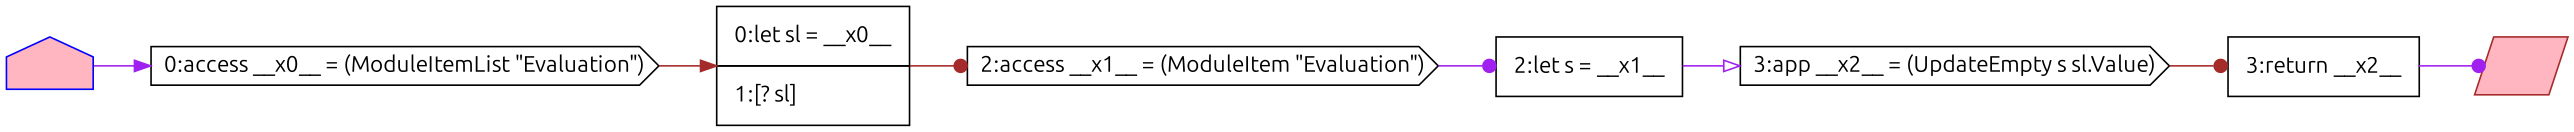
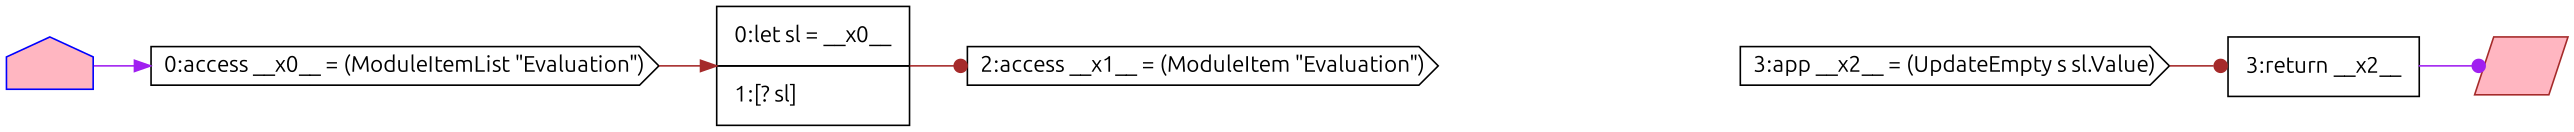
(1589, 66) -> none
